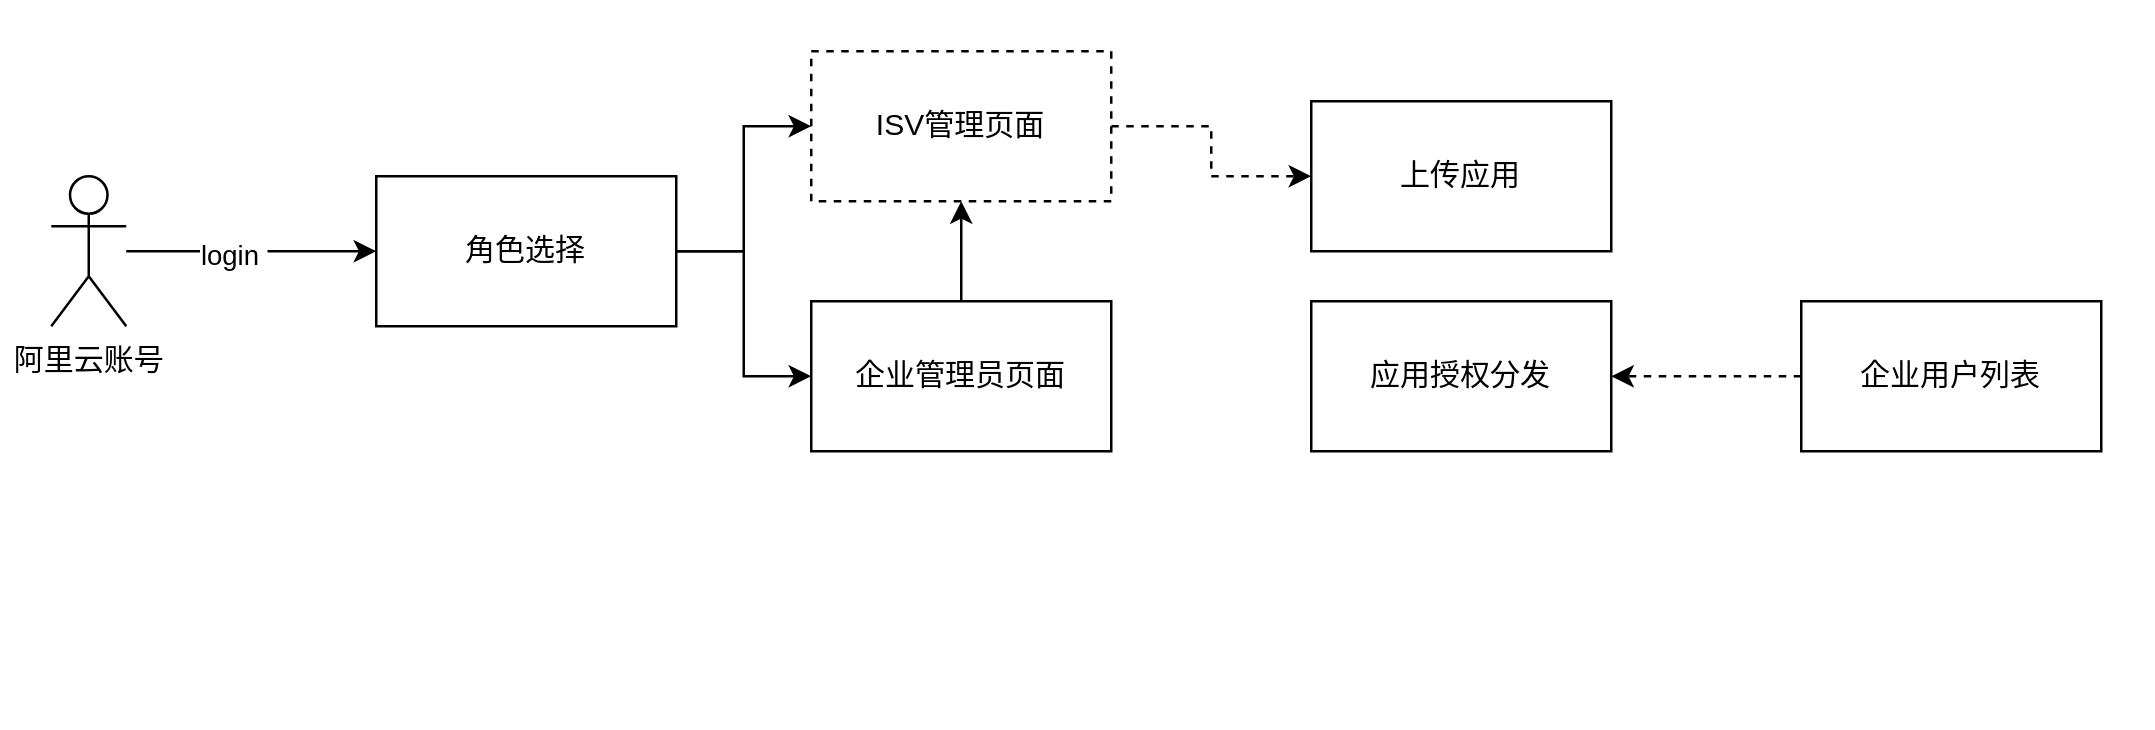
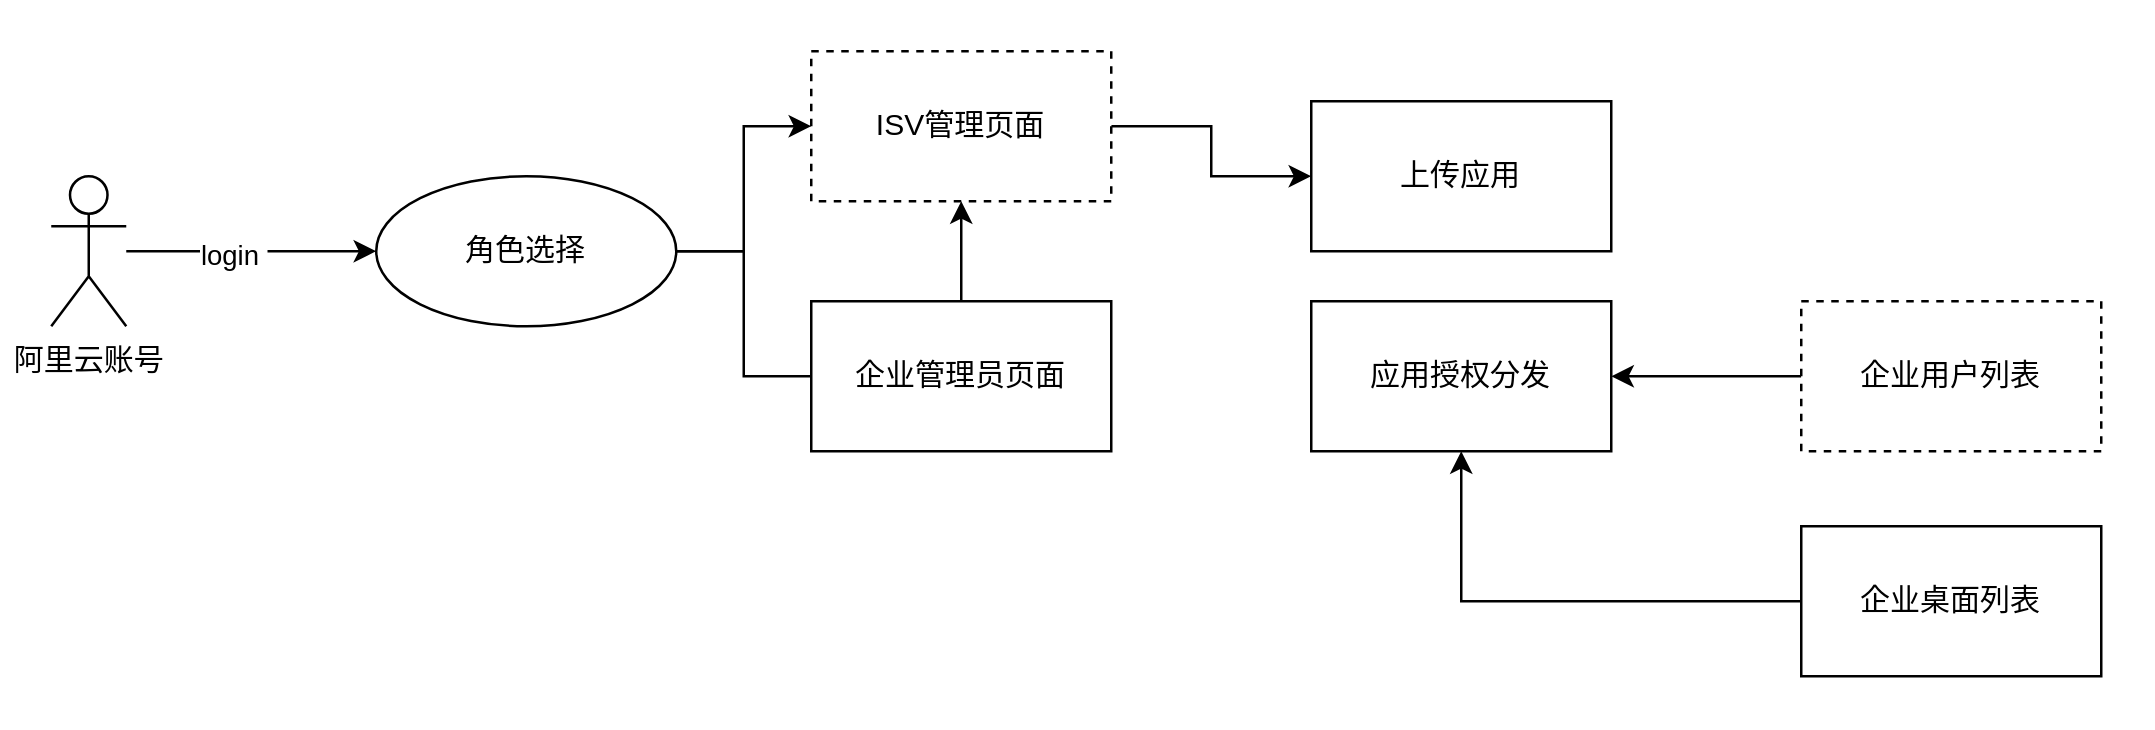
(1211, 142) -> (1211, 142)
(526, 251) -> (526, 251)
(793, 376) -> (800, 376)
(1718, 376) -> (1718, 376)
(1951, 376) -> (1951, 376)
none -> (1564, 601)
none -> (1951, 601)
